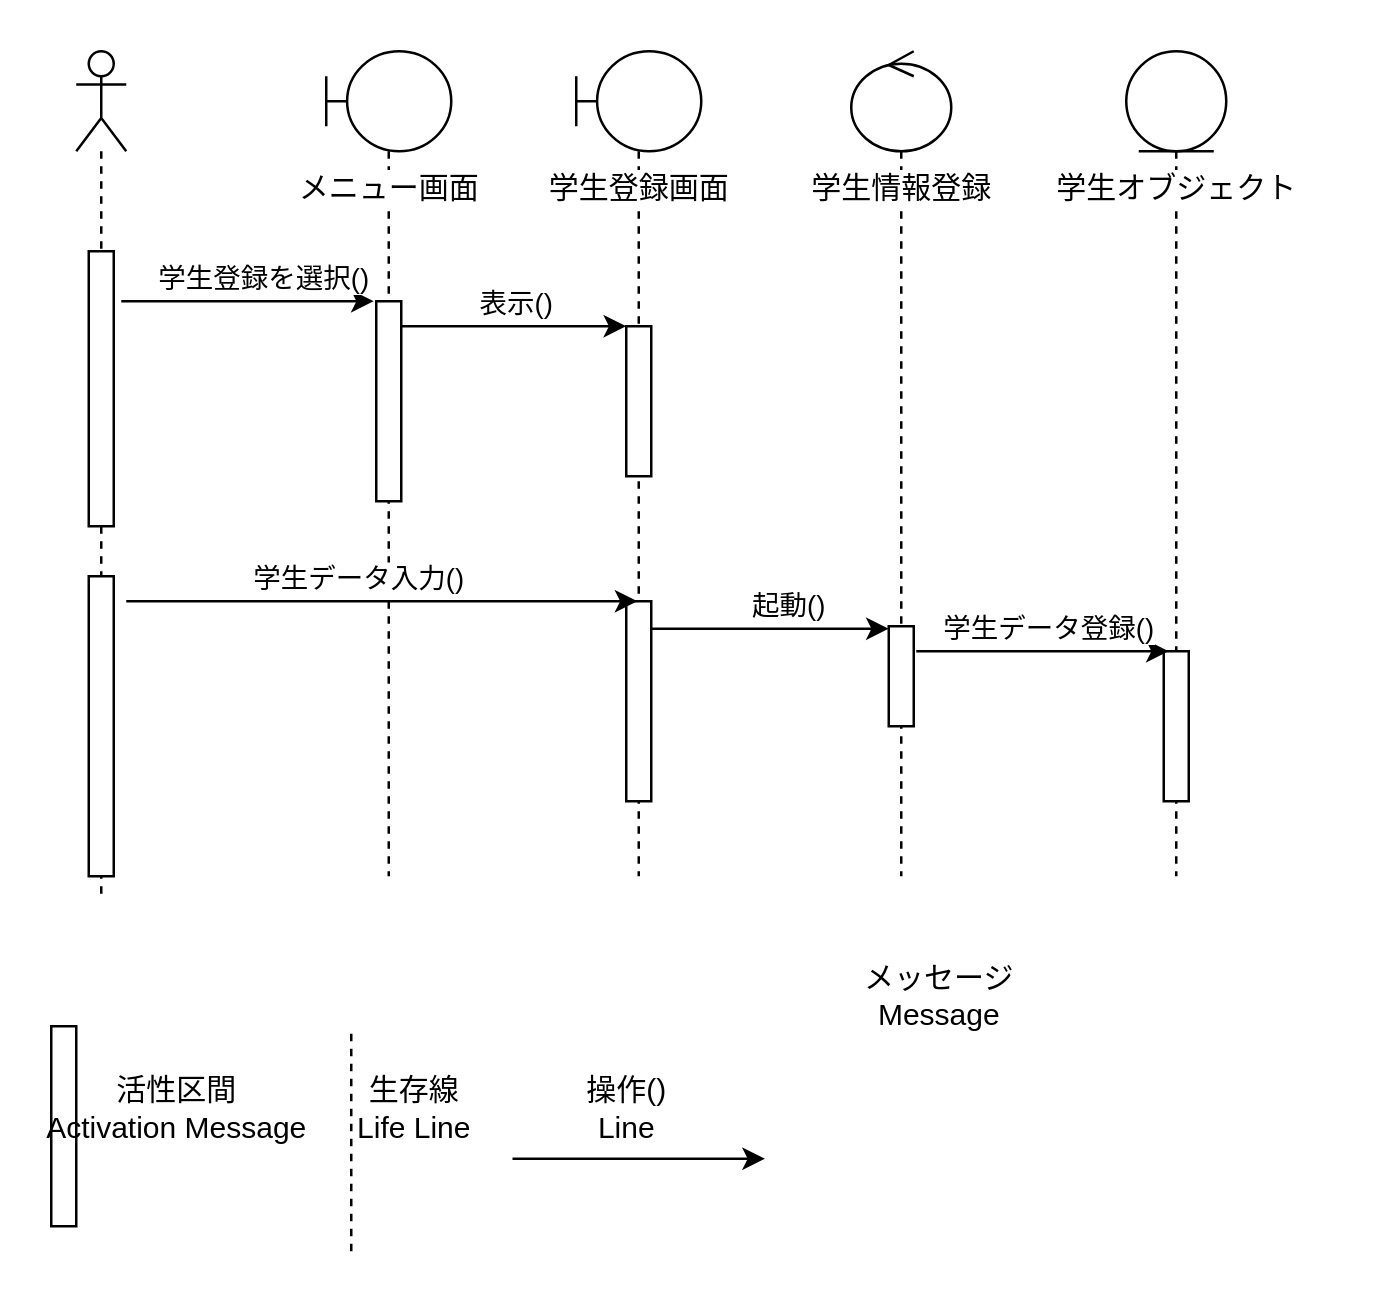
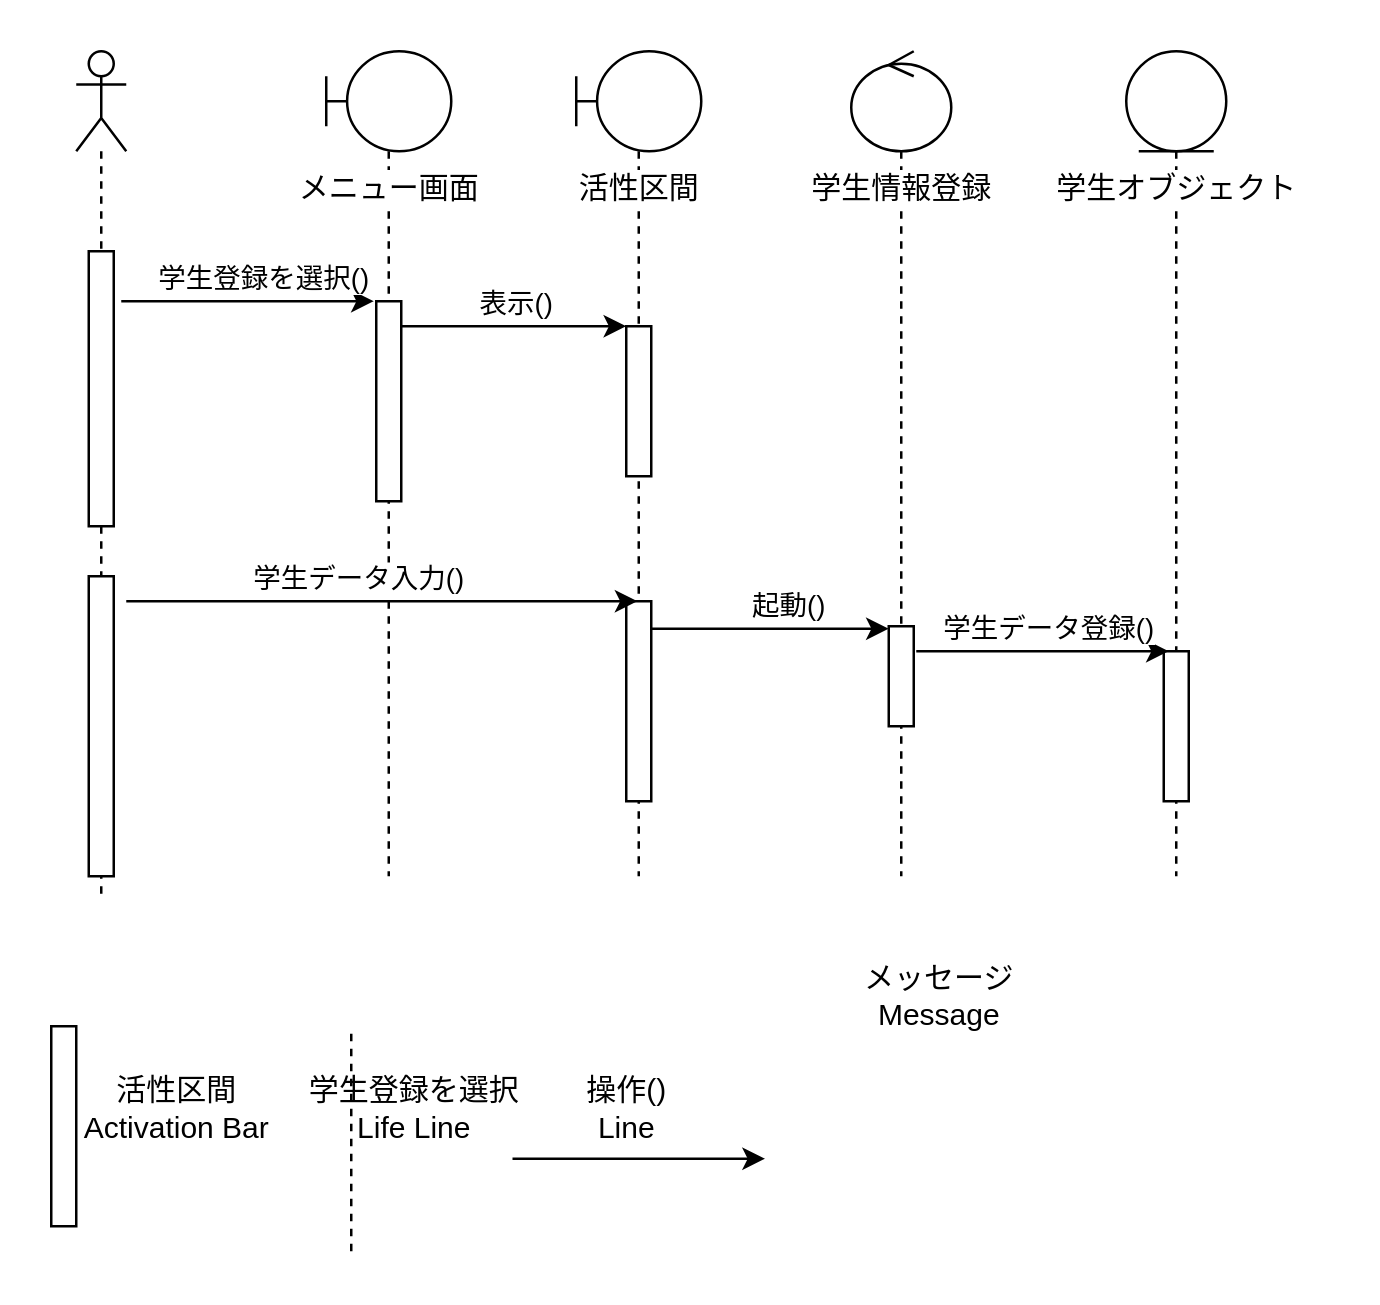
(640, 189) -> (640, 189)
(178, 1109) -> (178, 1109)
(415, 1109) -> (415, 1109)
